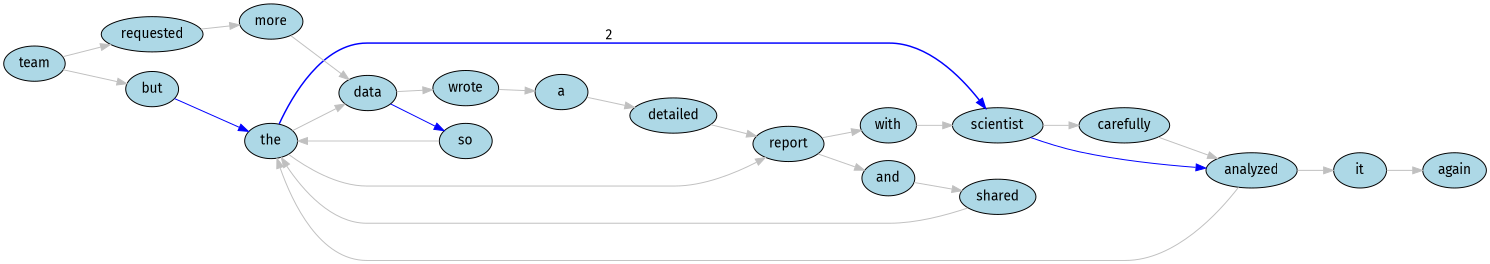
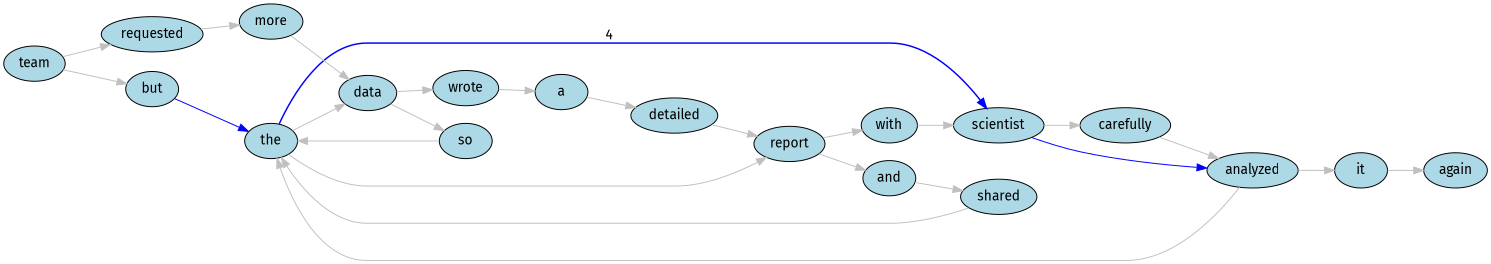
(609, 36) -> (610, 36)
(413, 115) -> (413, 115)
